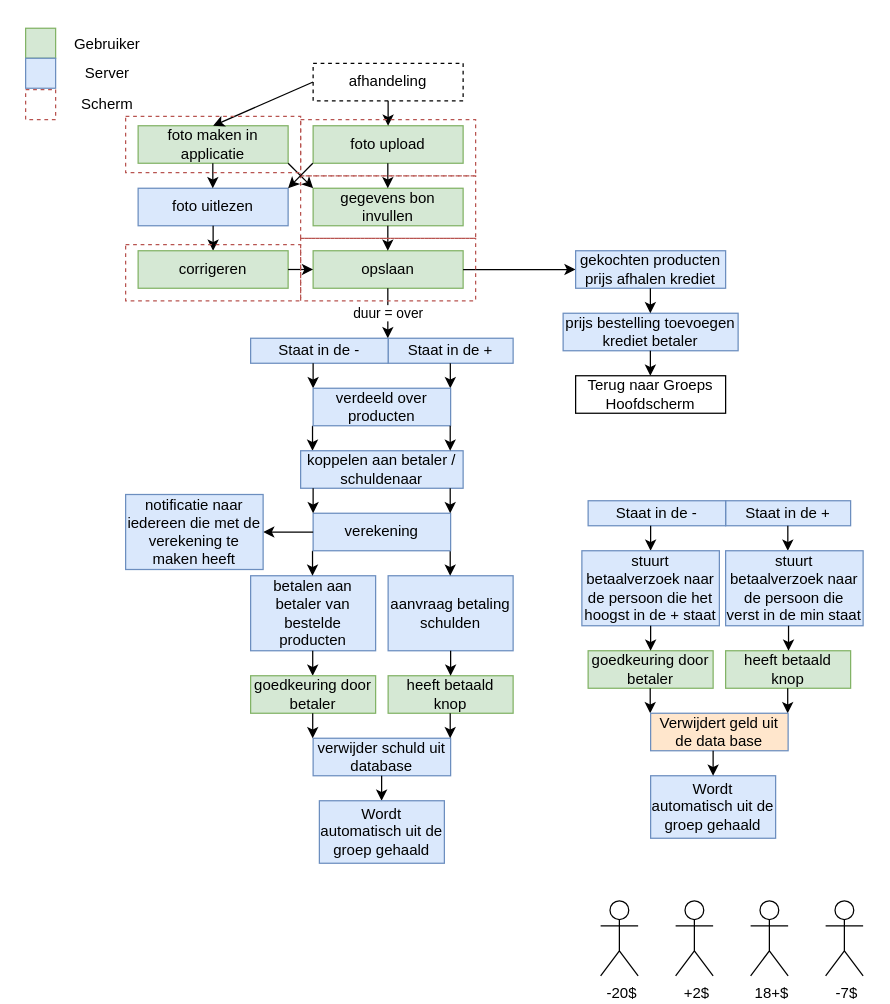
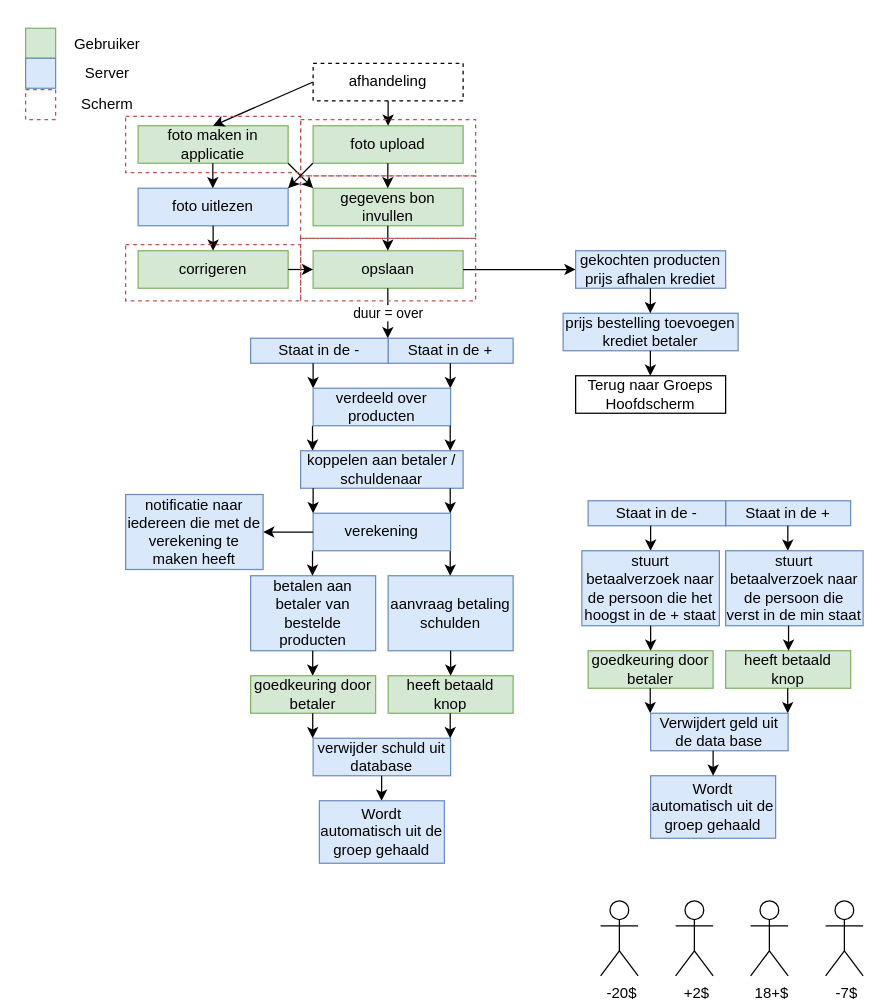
(719, 732) -> (719, 732)
